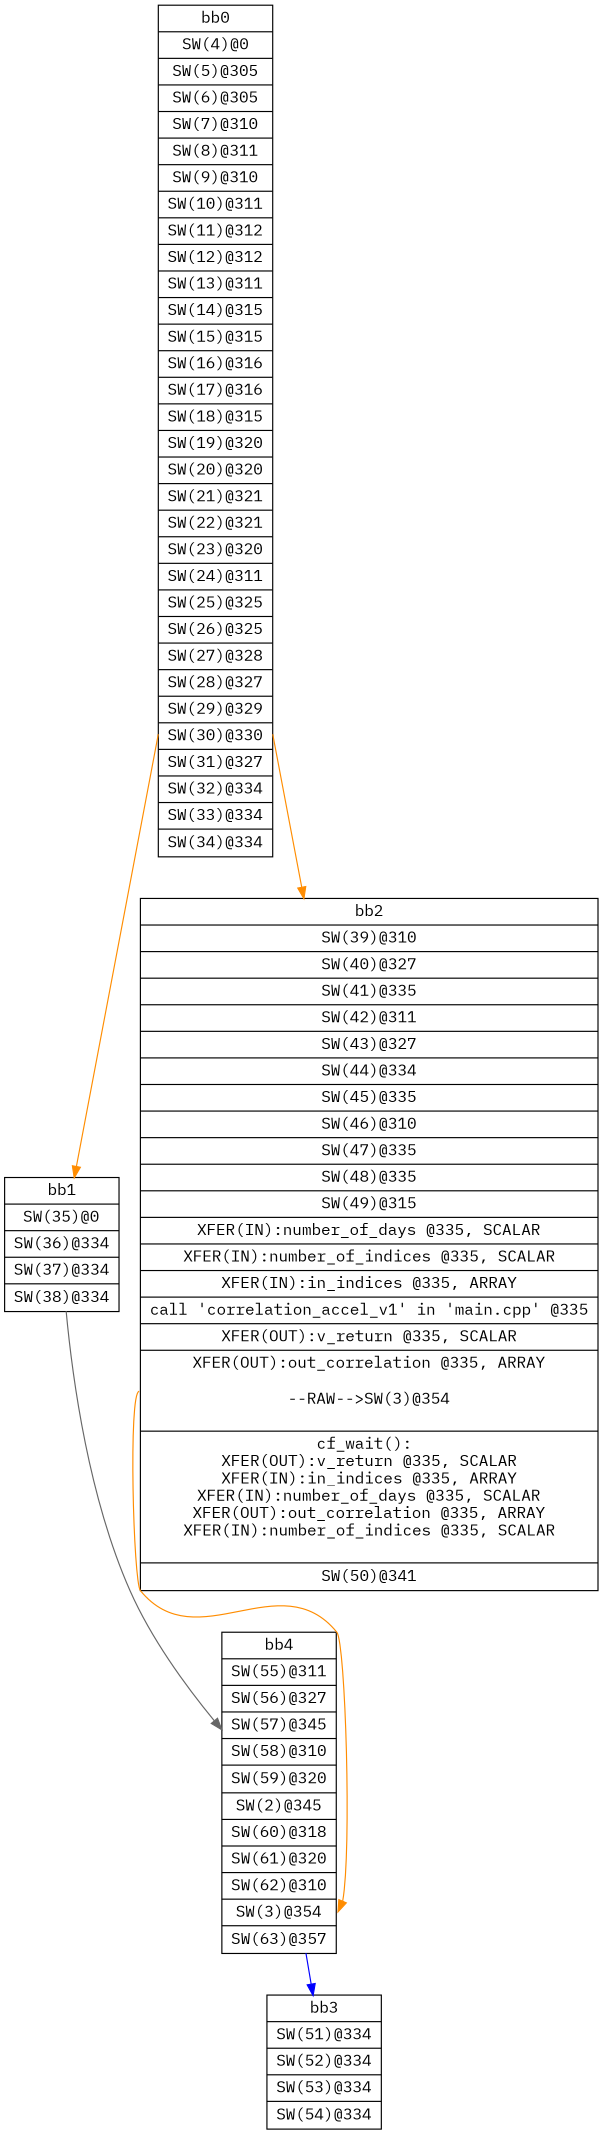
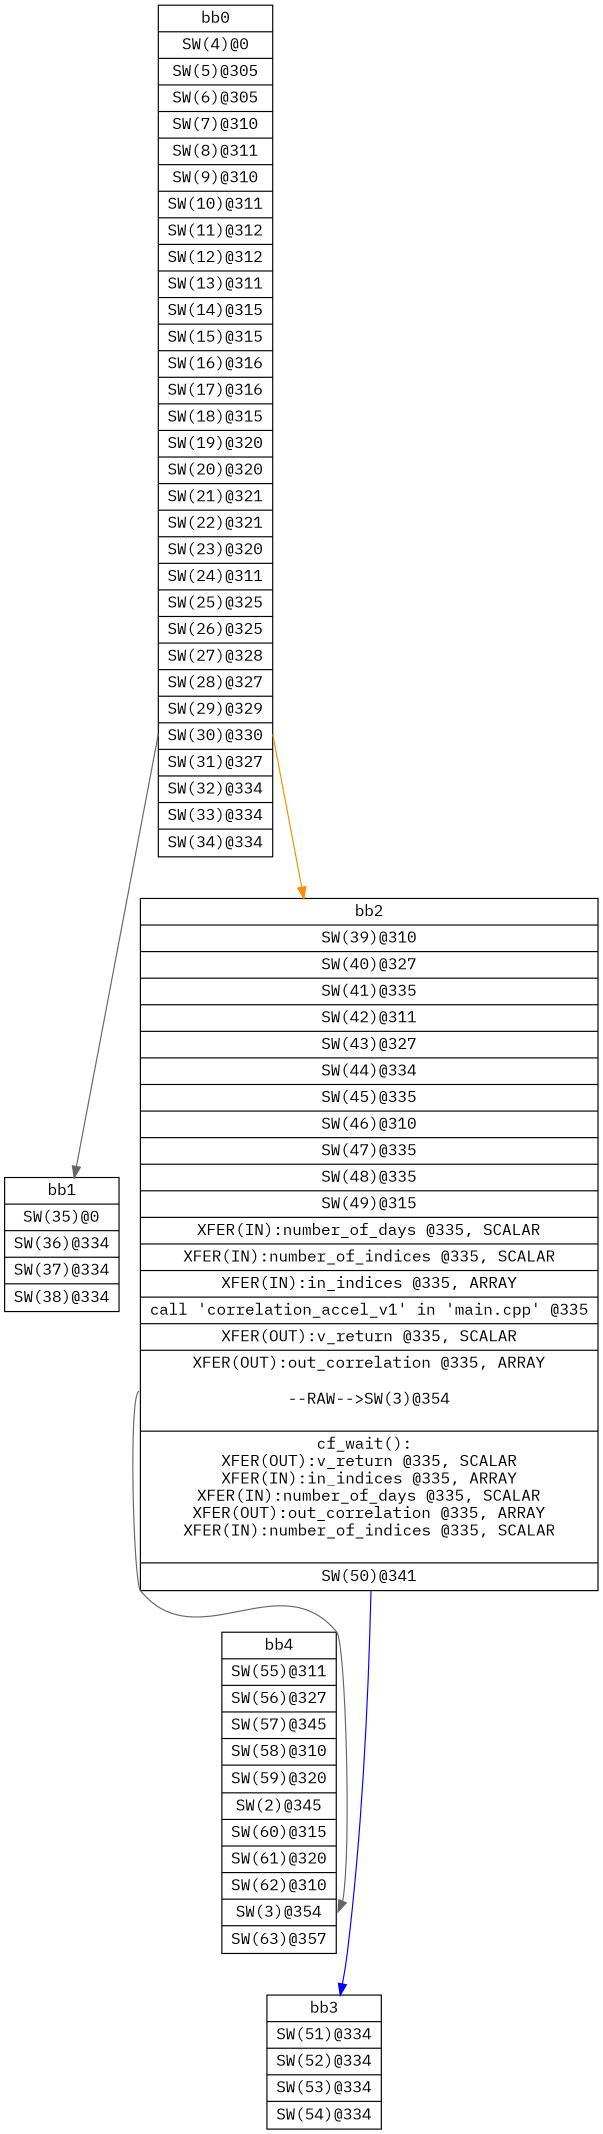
(117, 950) -> (117, 950)
(107, 1529) -> none
(273, 1607) -> (273, 1607)
(279, 1832) -> (279, 1832)
(309, 1969) -> (362, 1788)
